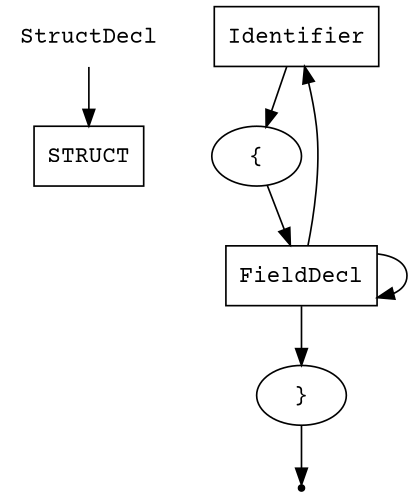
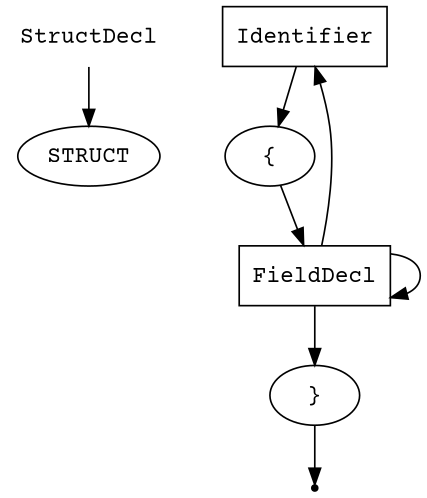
(89, 156) -> (89, 156)
